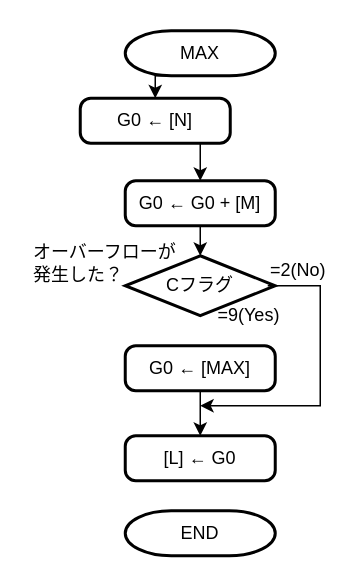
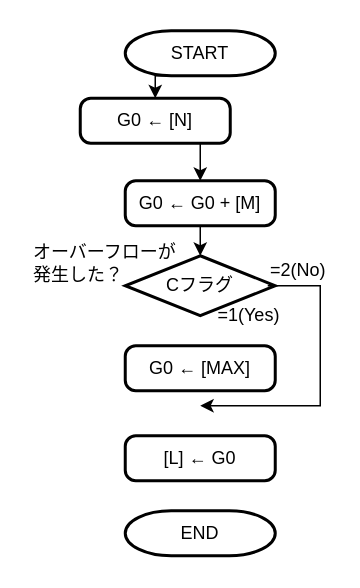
(200, 53) -> (200, 53)
(254, 316) -> (254, 316)
(200, 408) -> none
